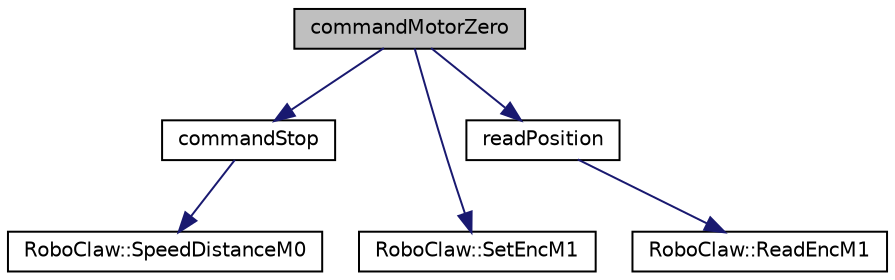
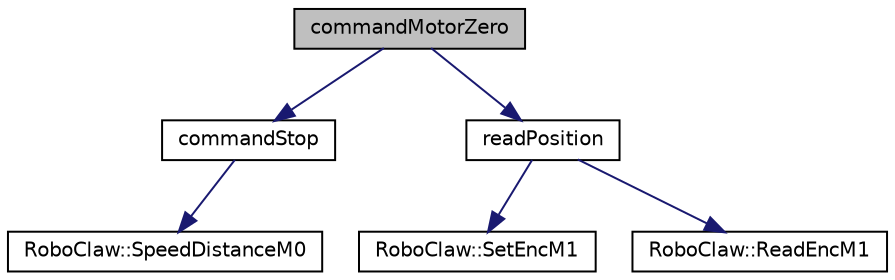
(439, 131) -> (515, 187)
